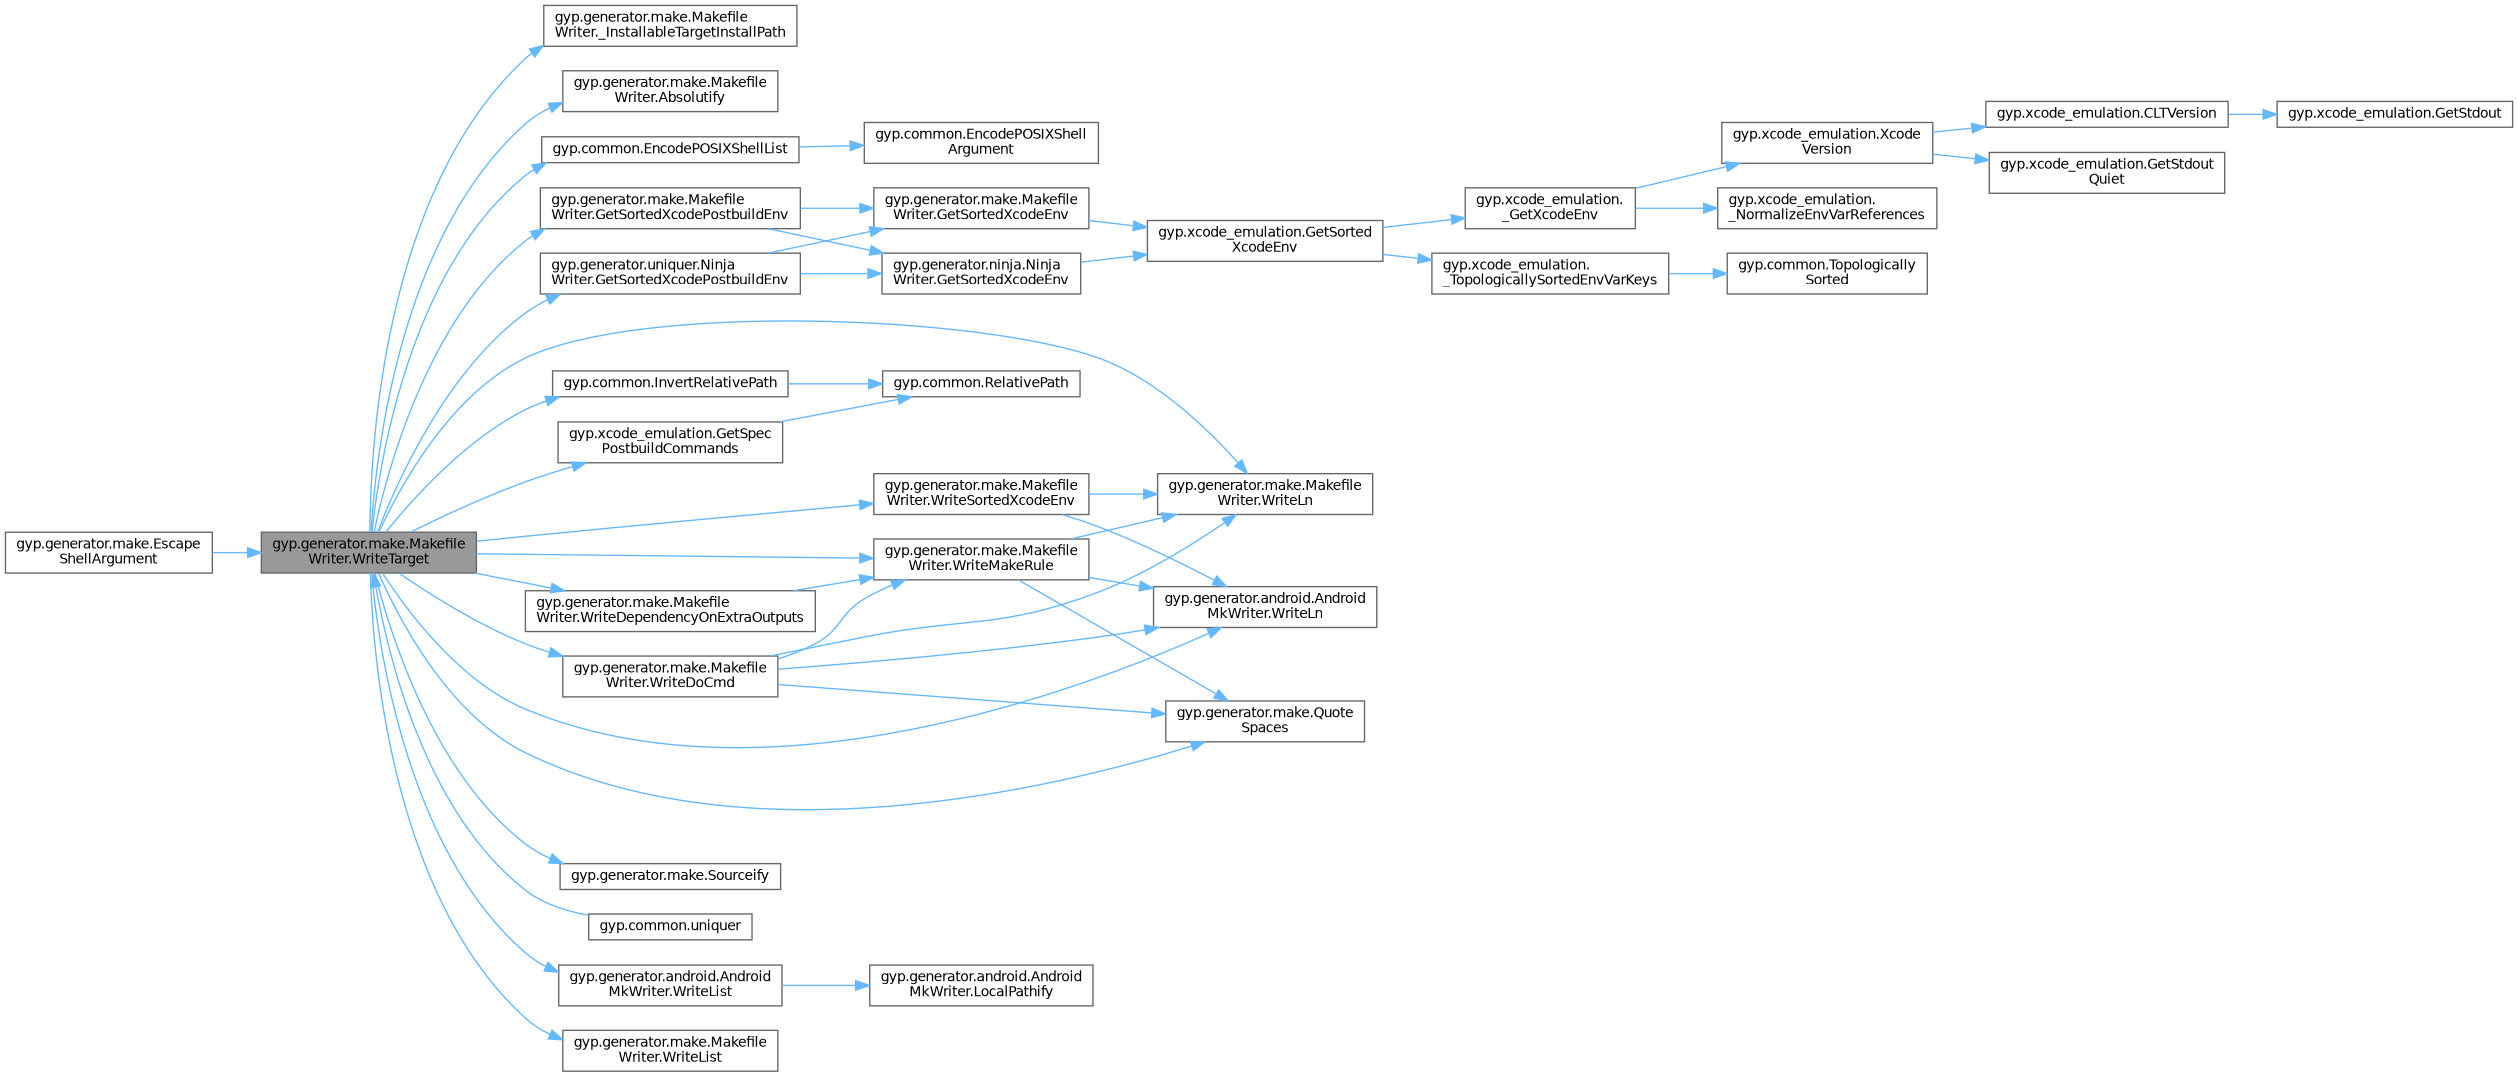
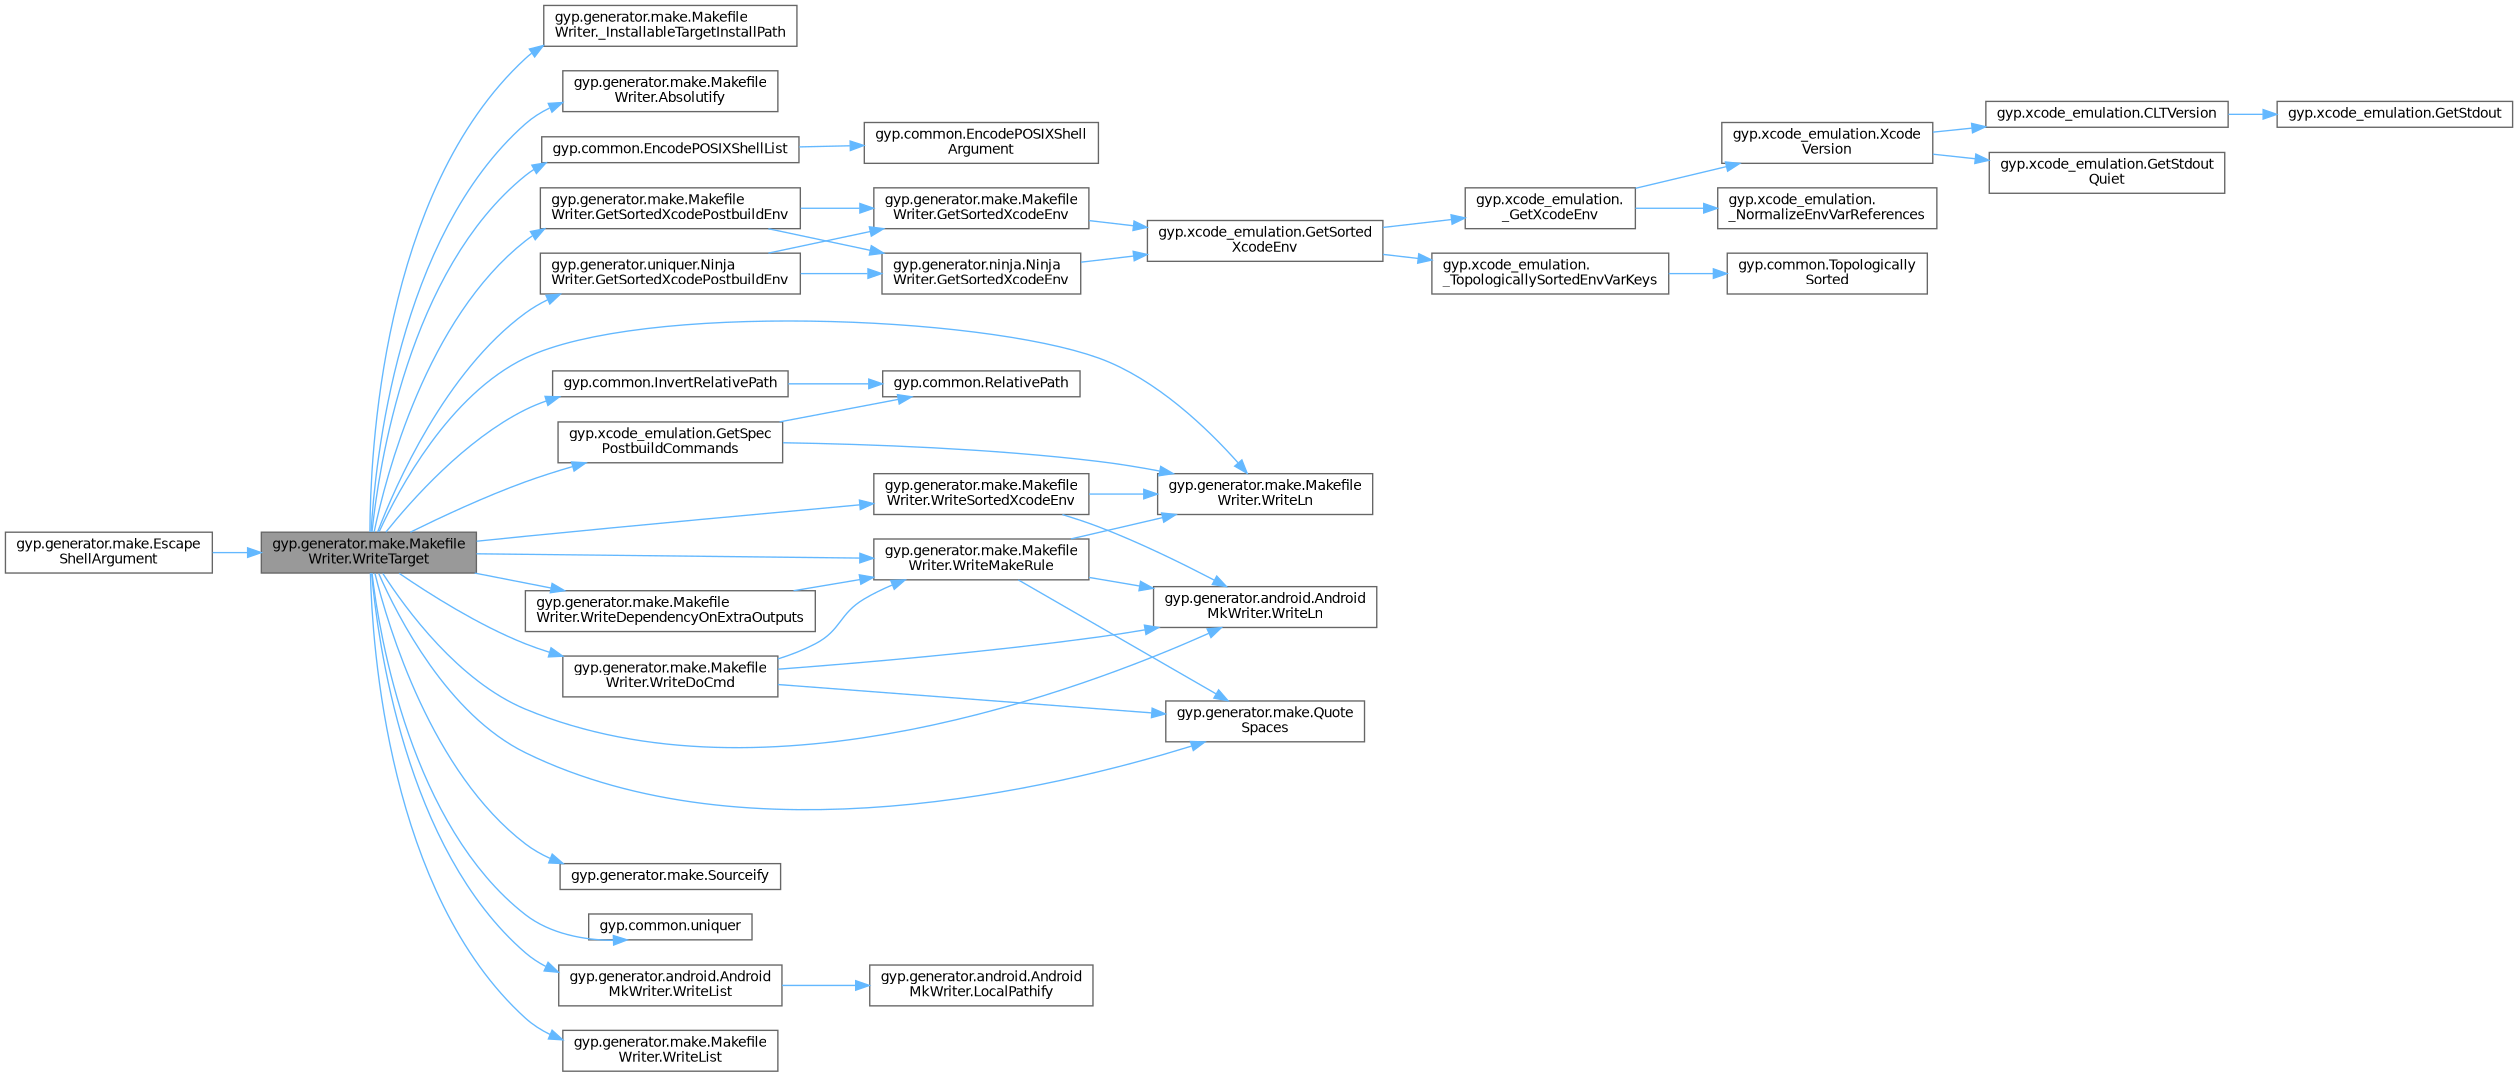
(1007, 618) -> (972, 450)
(440, 783) -> (437, 801)
